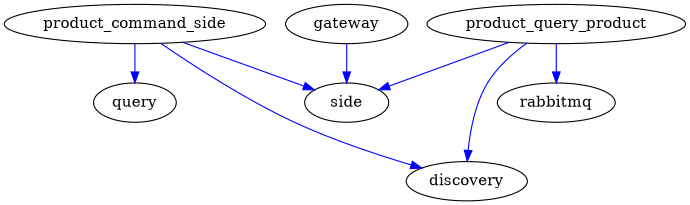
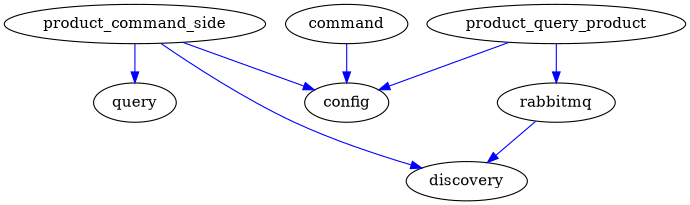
(347, 24) -> (347, 24)
(484, 89) -> (516, 138)
(347, 103) -> (347, 103)
